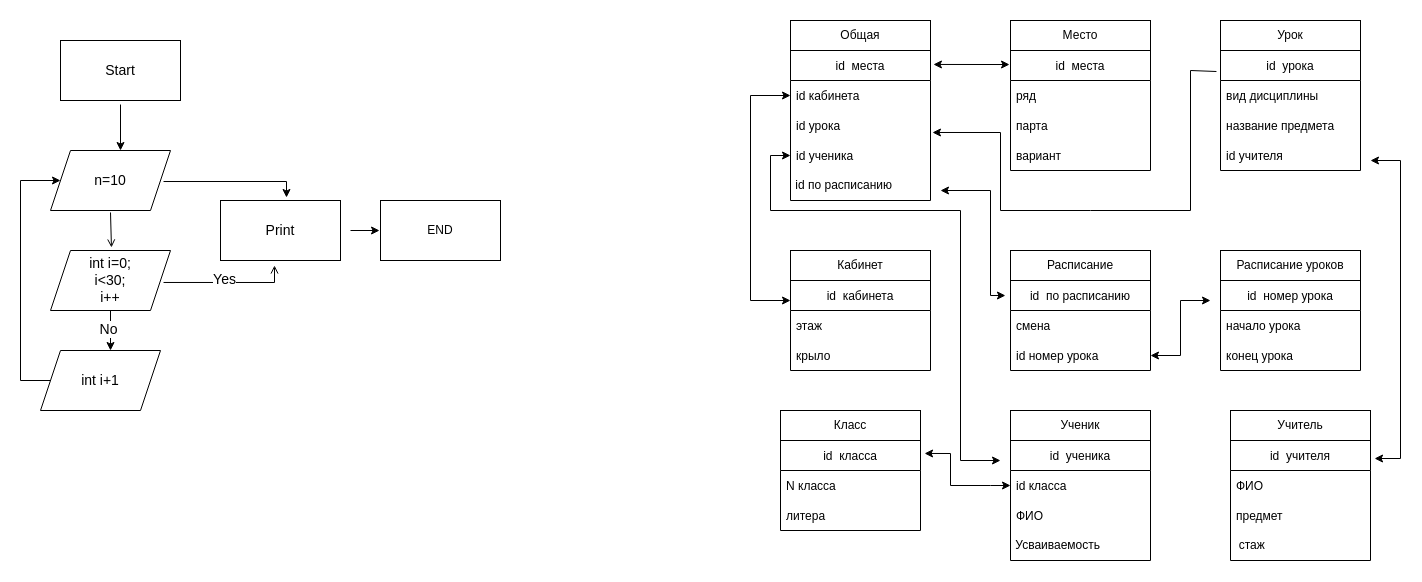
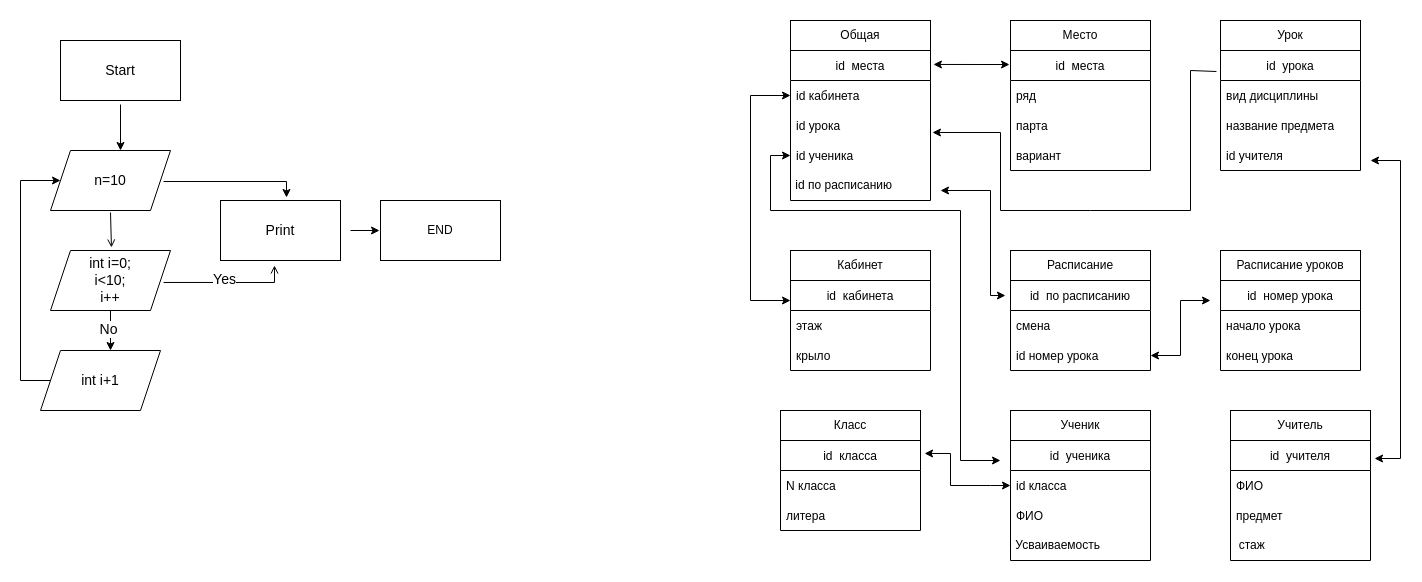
(111, 281) -> (111, 281)
